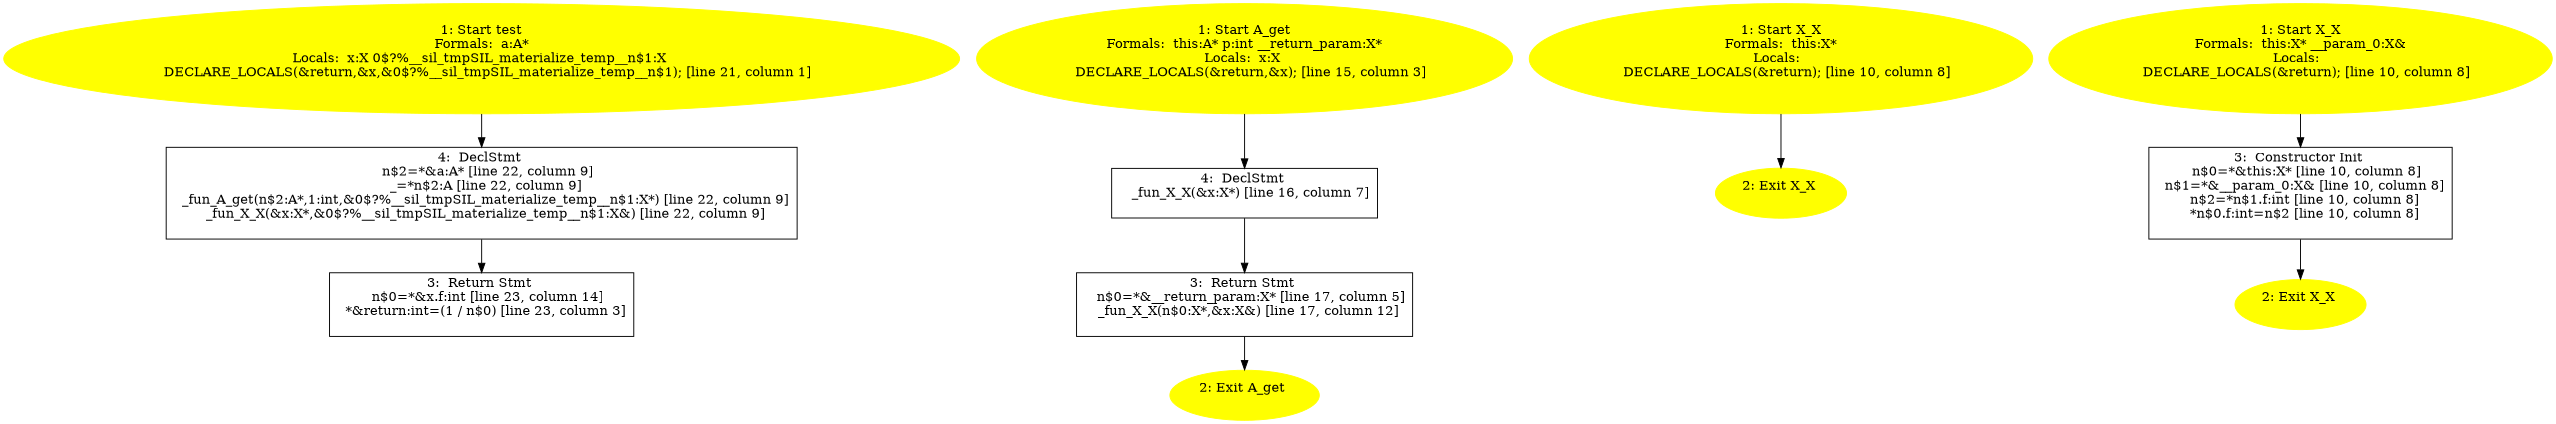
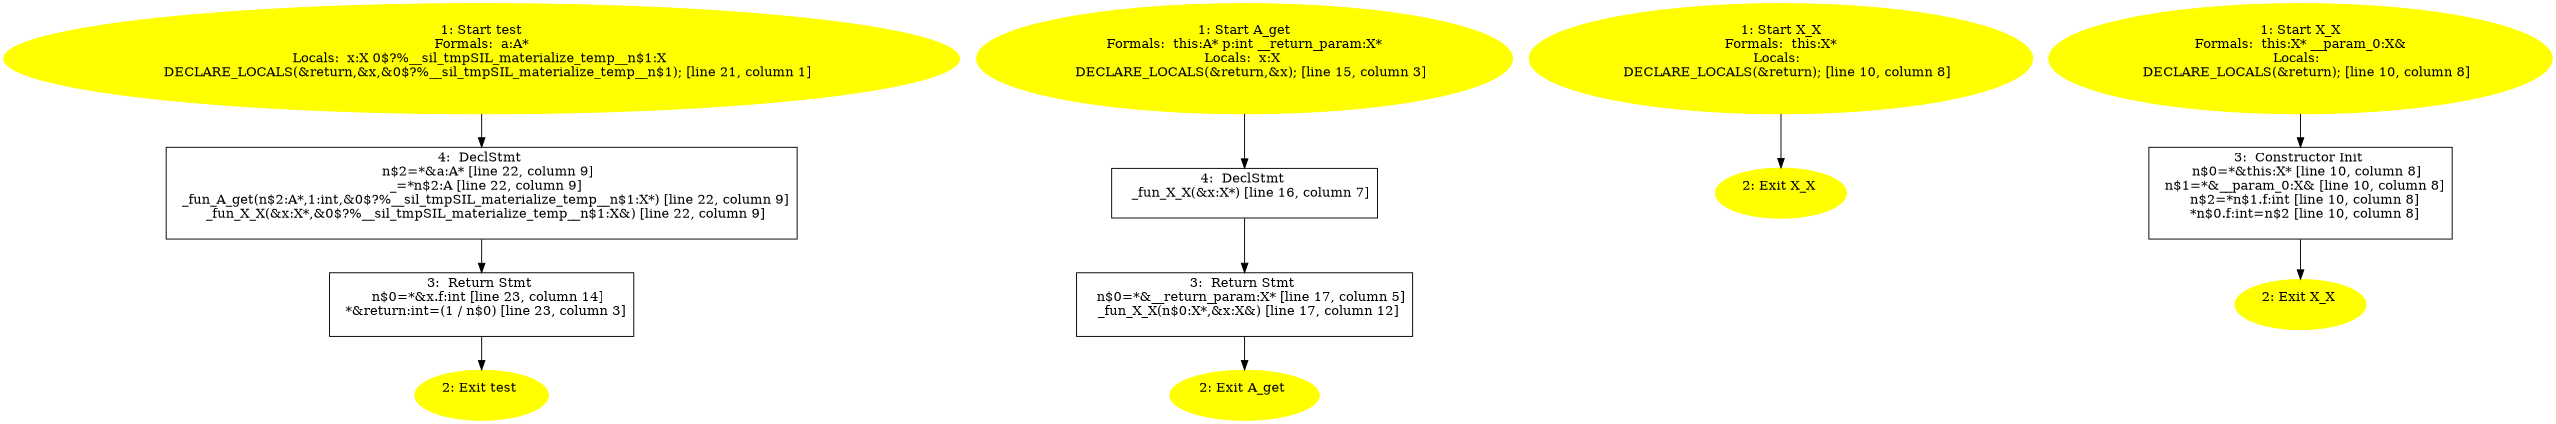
none -> (482, 395)
